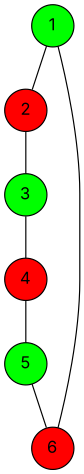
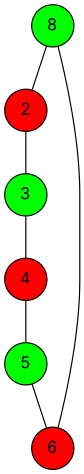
(53, 26) -> (53, 26)
